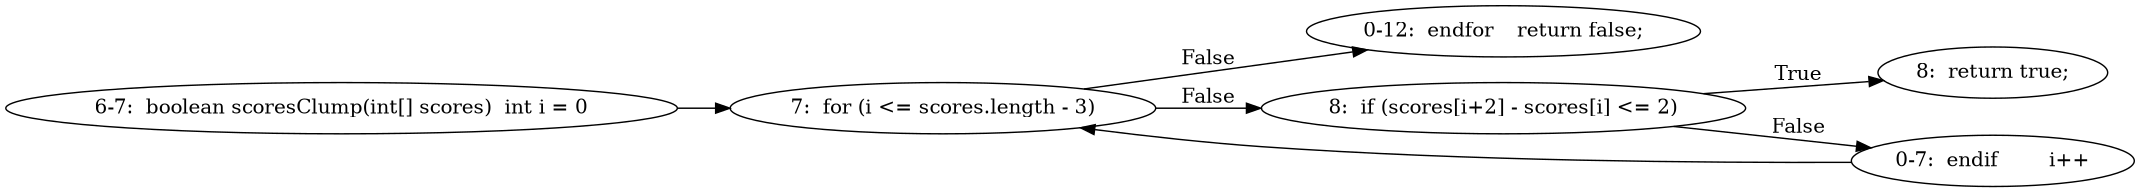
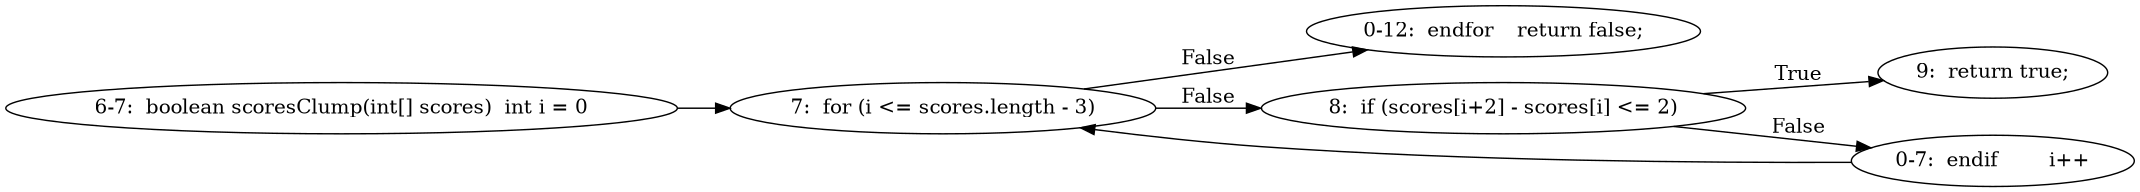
(1993, 73) -> (1993, 73)
